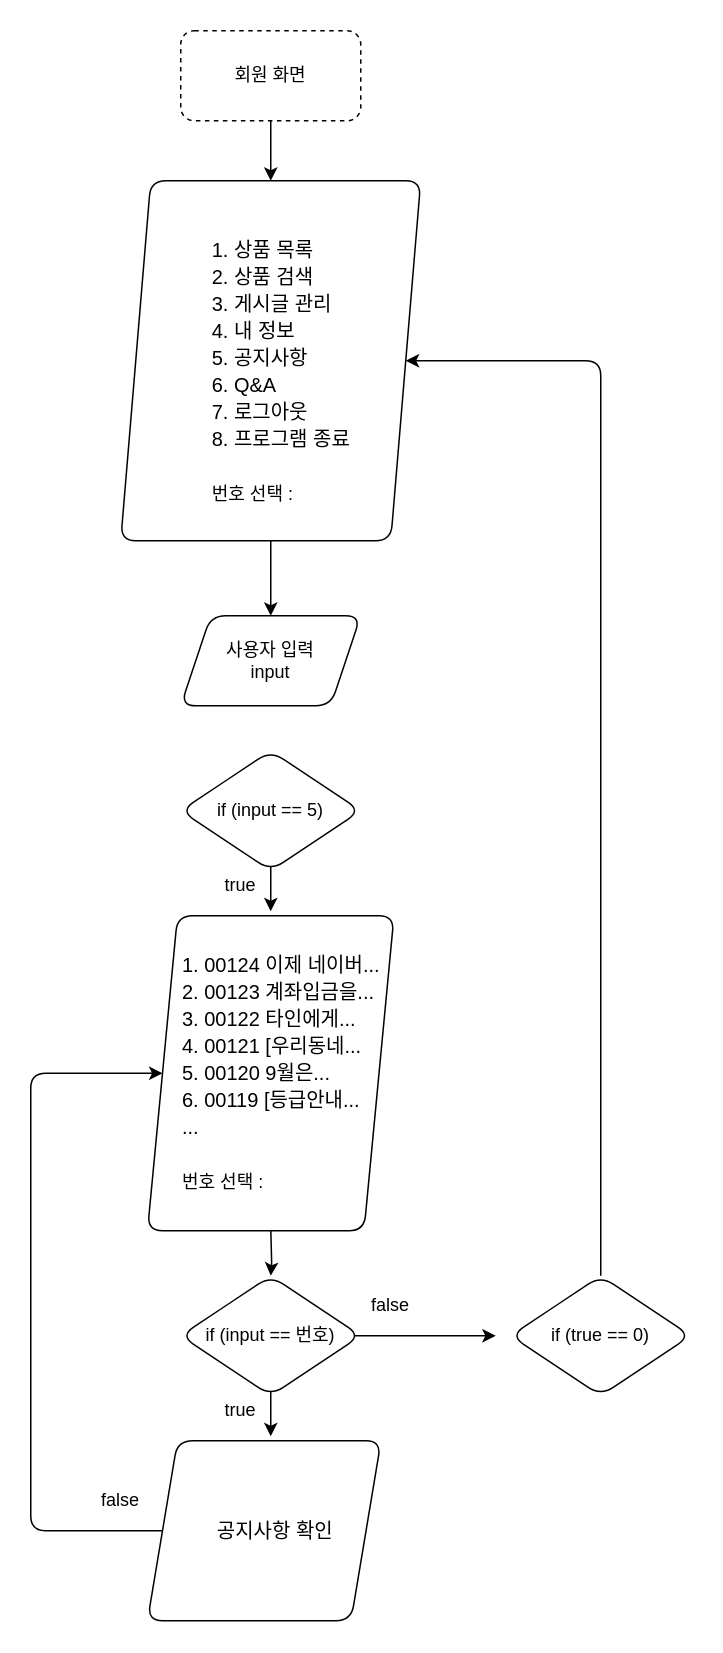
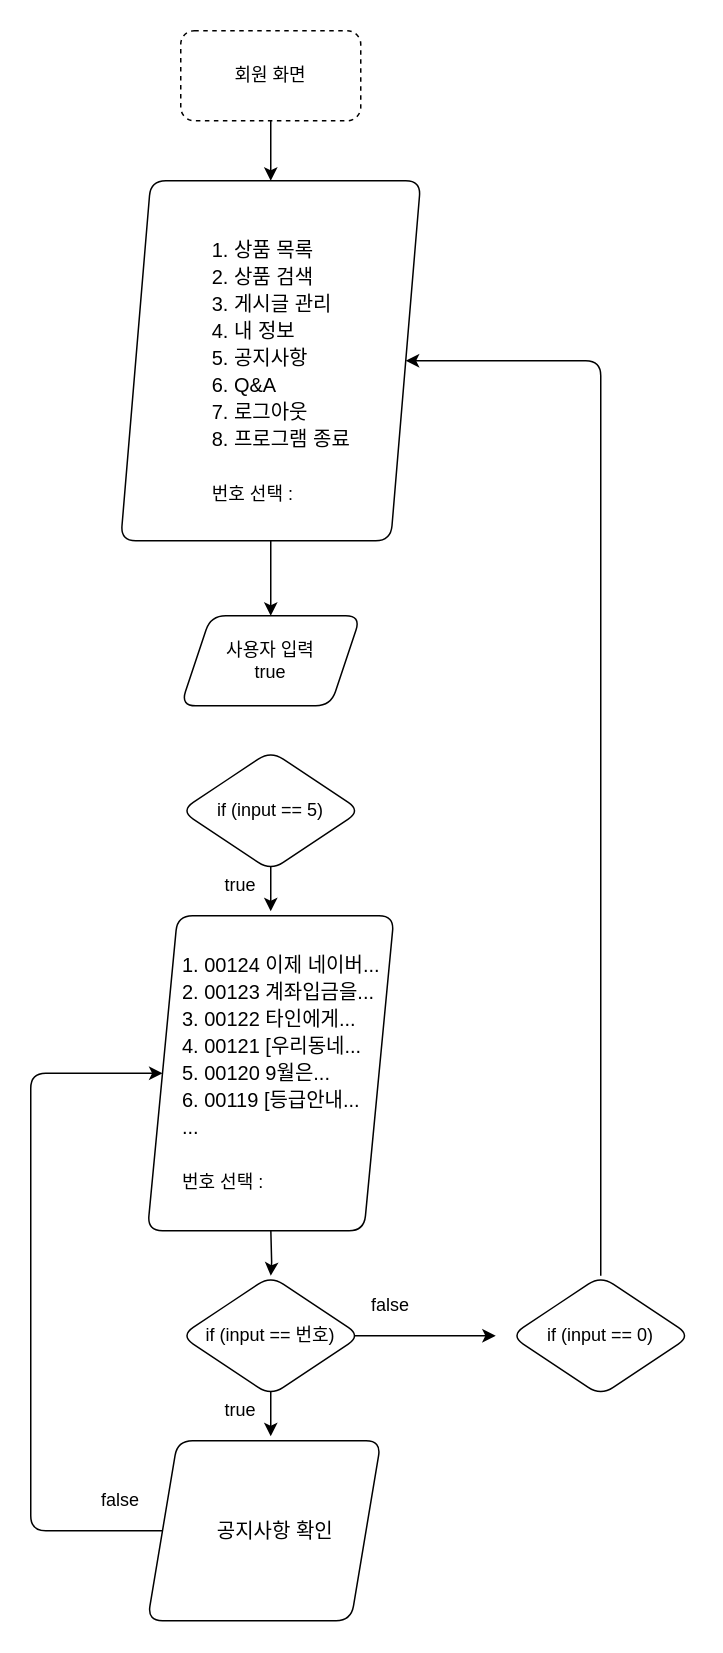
(271, 661) -> (271, 661)
(601, 1336) -> (601, 1336)
